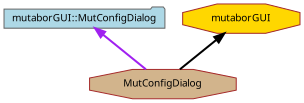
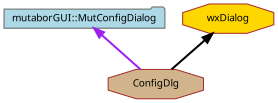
(241, 19) -> (228, 19)
(163, 84) -> (156, 84)
